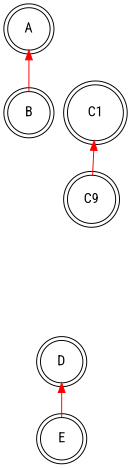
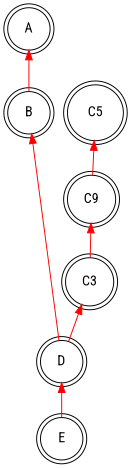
(95, 113) -> (95, 113)
none -> (46, 242)
none -> (90, 282)
